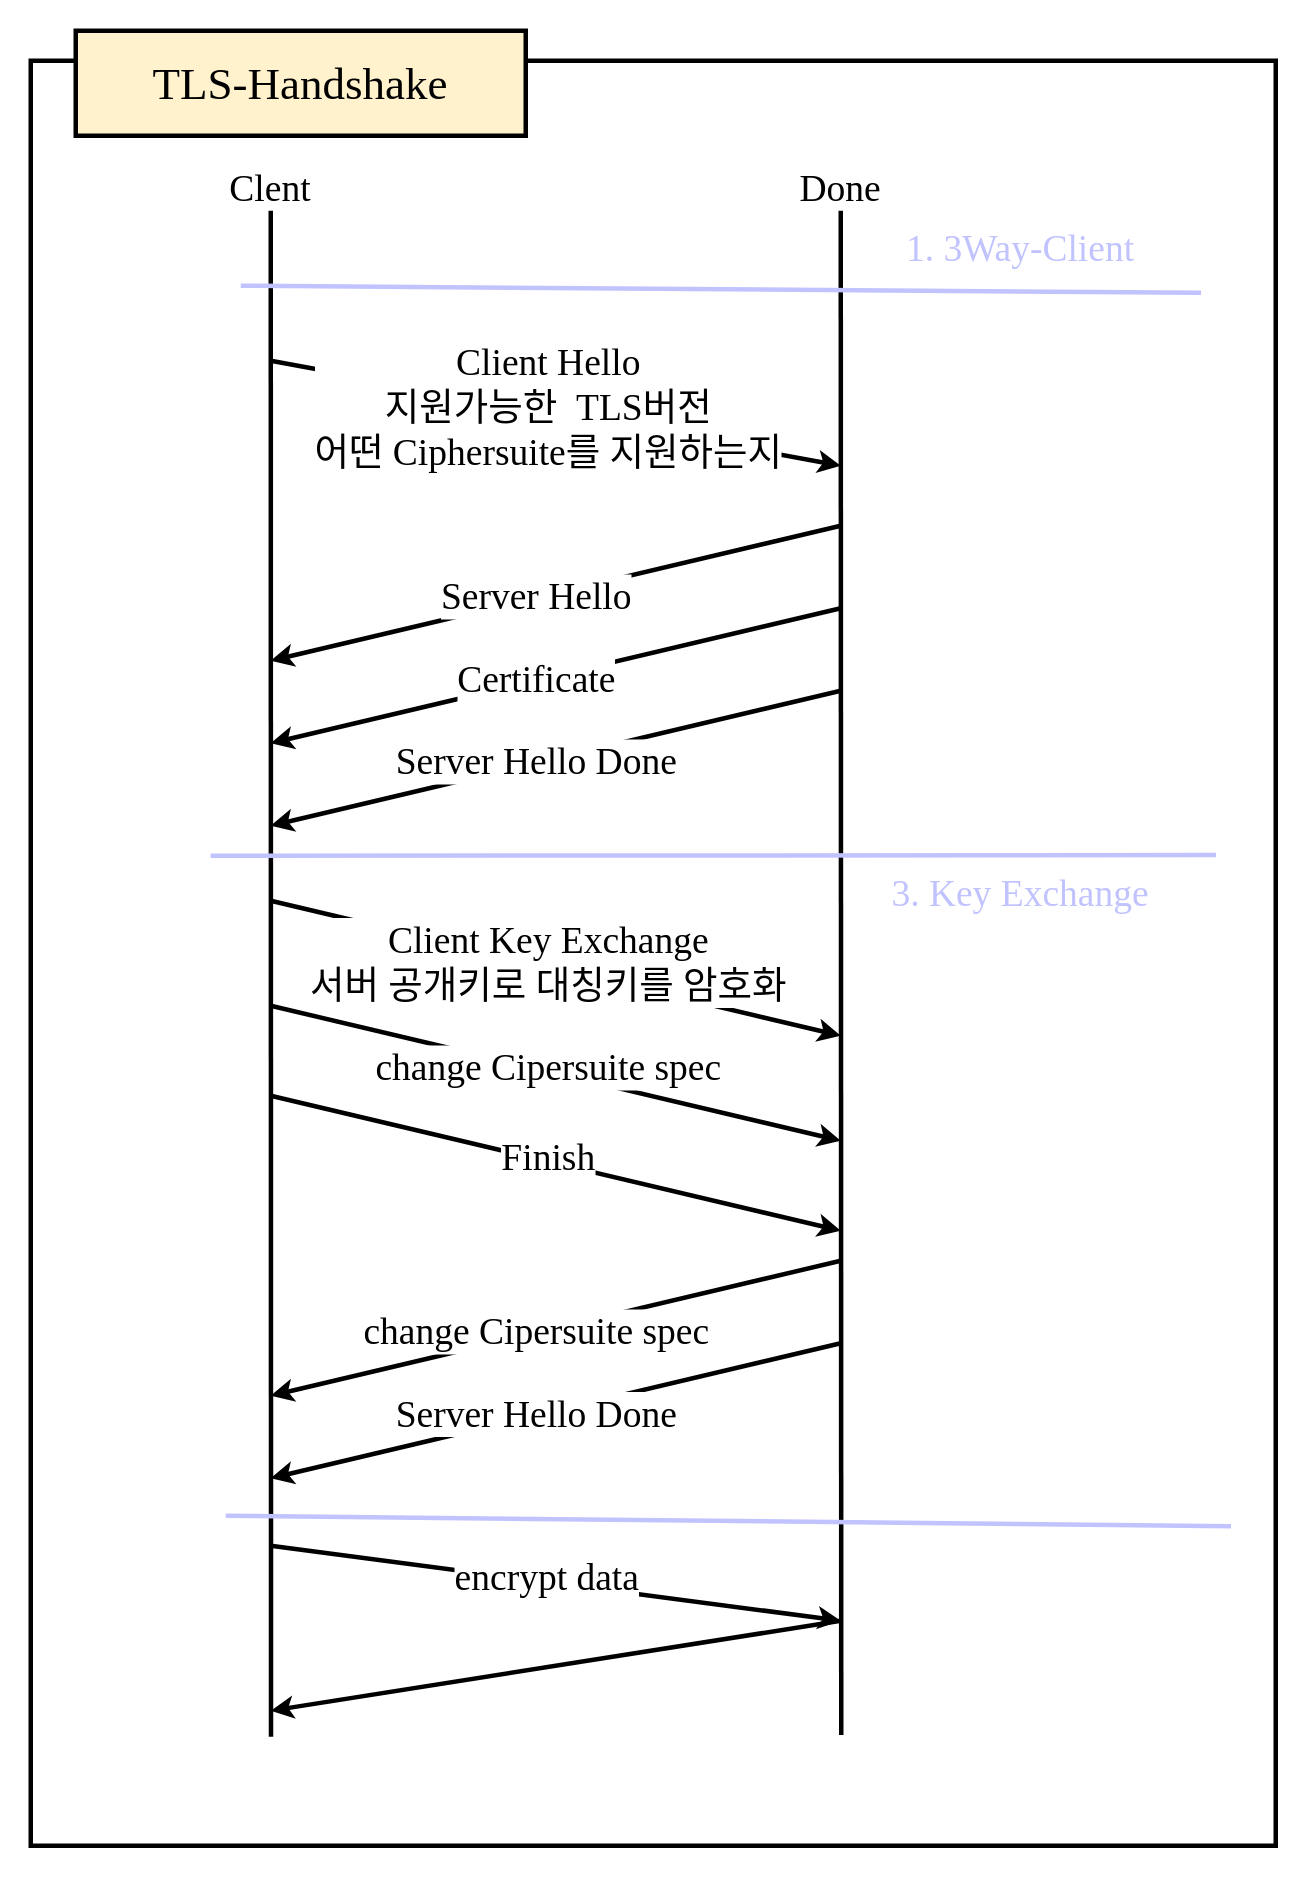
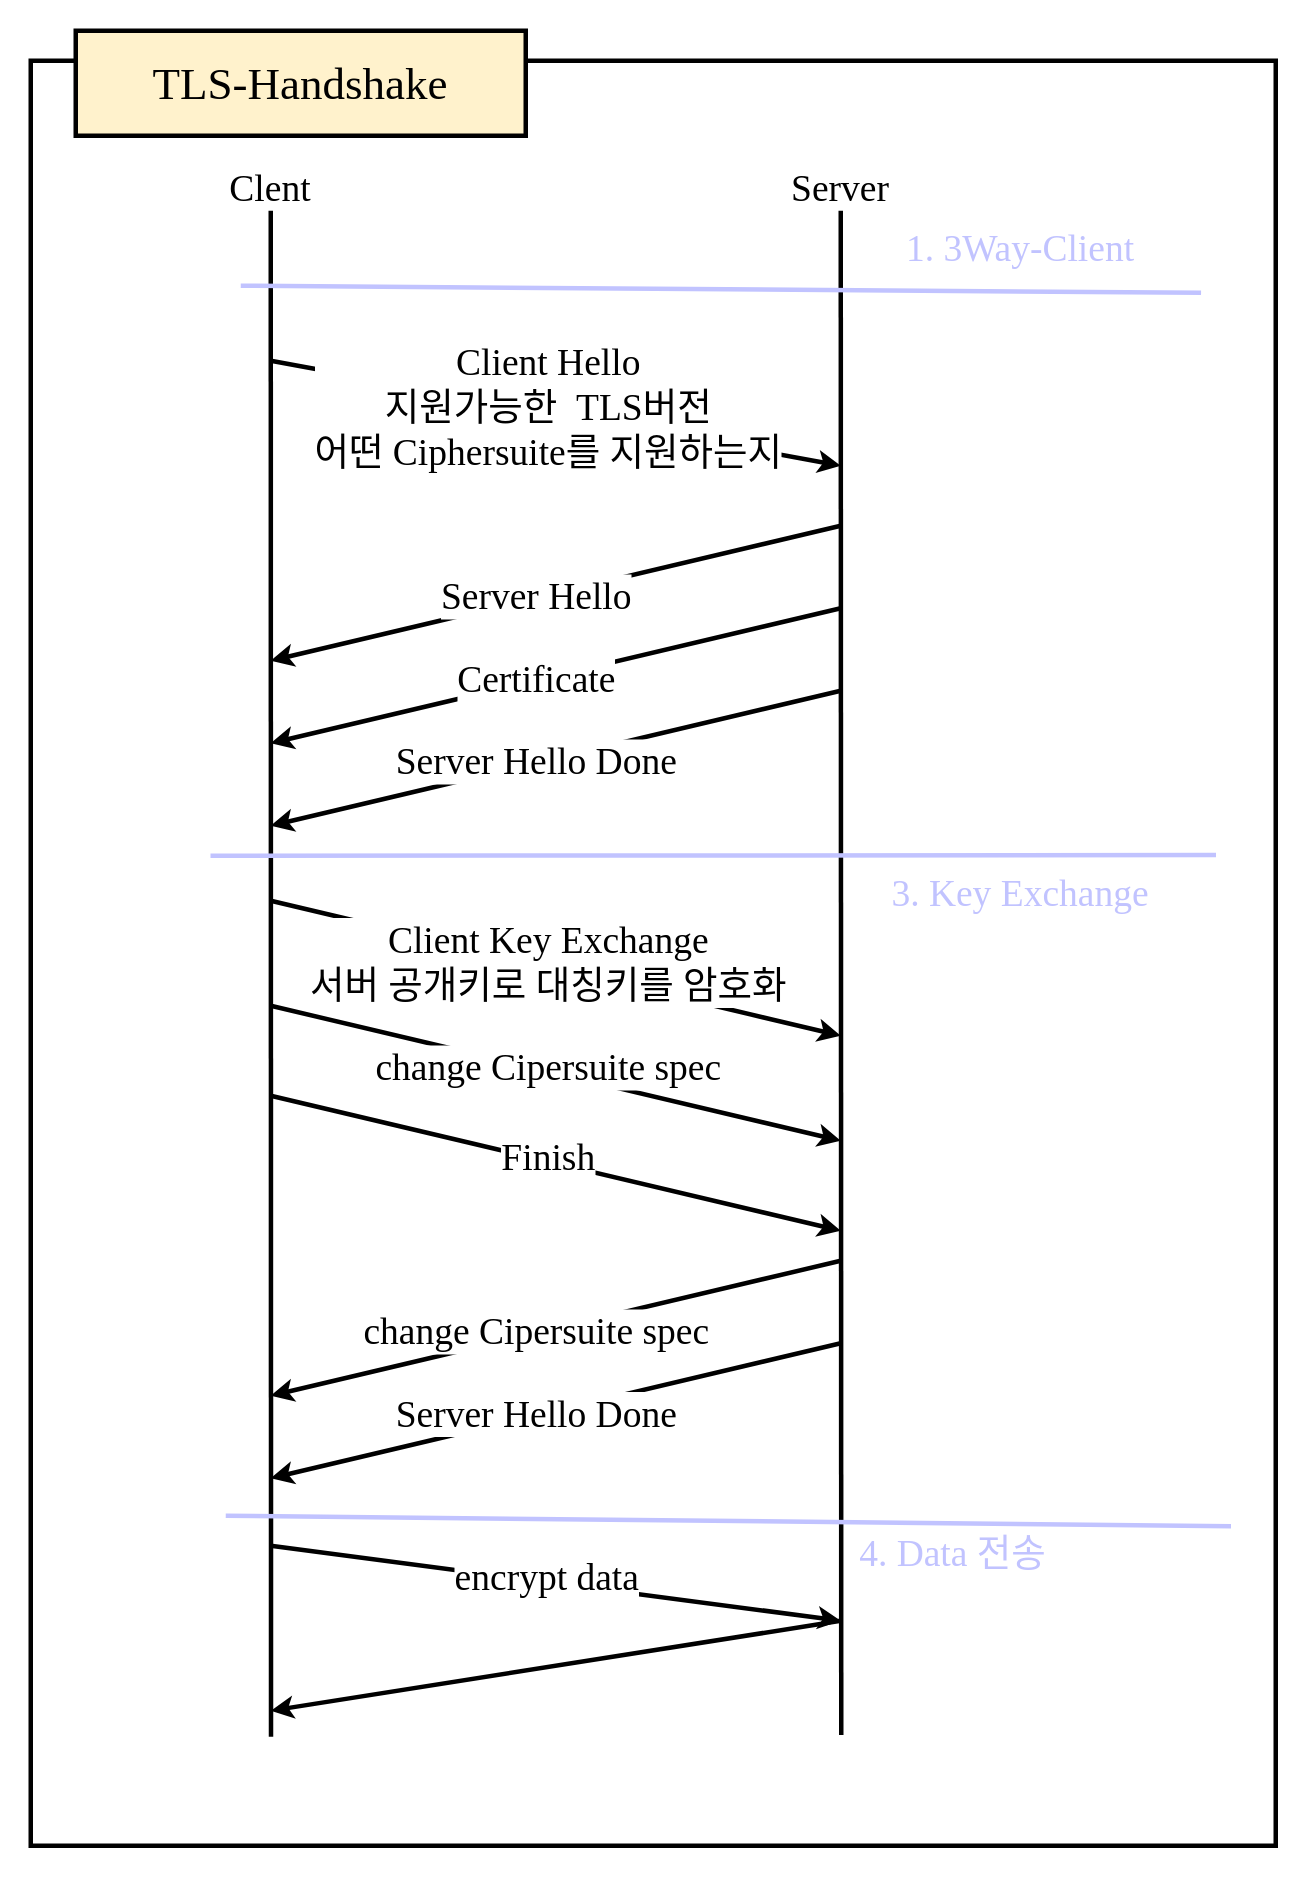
(841, 188) -> (841, 188)
none -> (953, 1553)
